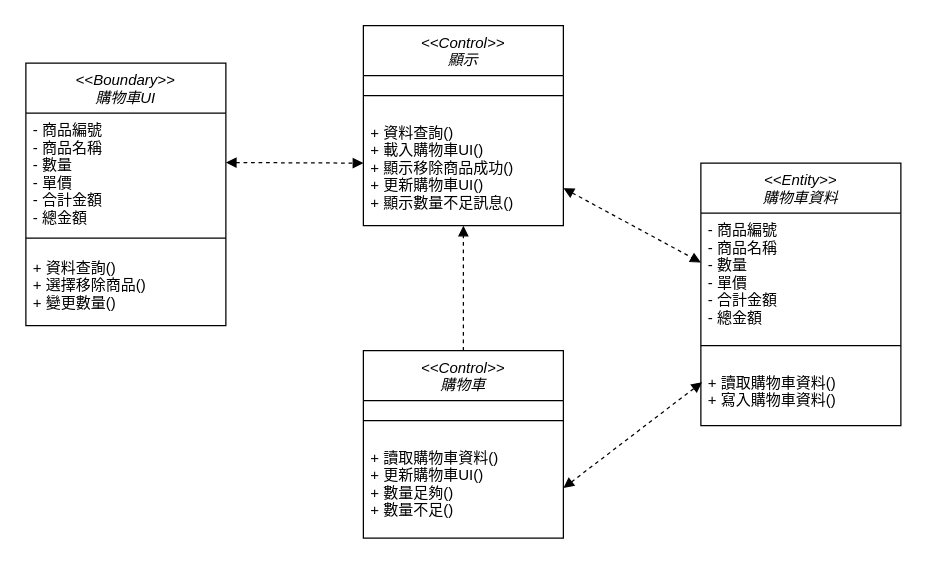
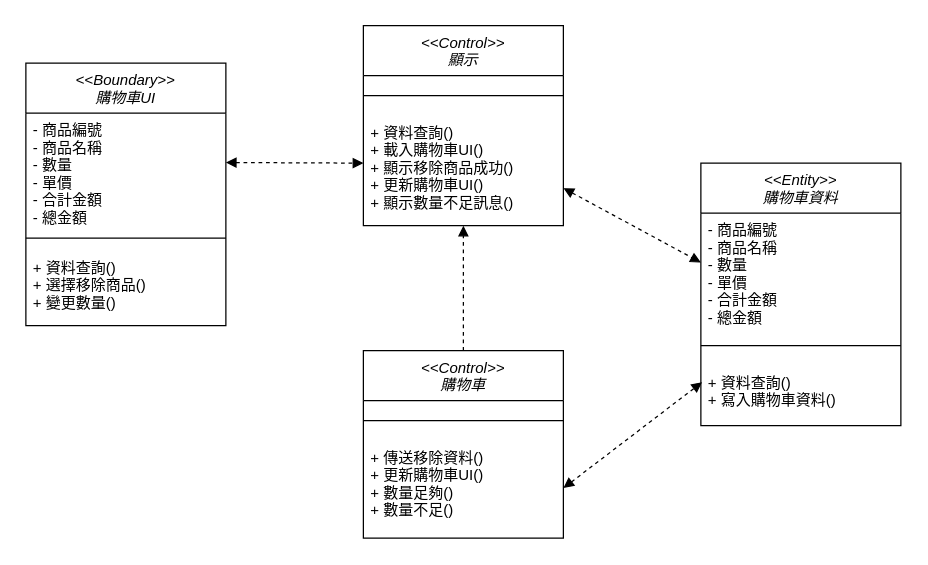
(775, 383) -> (752, 383)
(437, 458) -> (430, 458)
